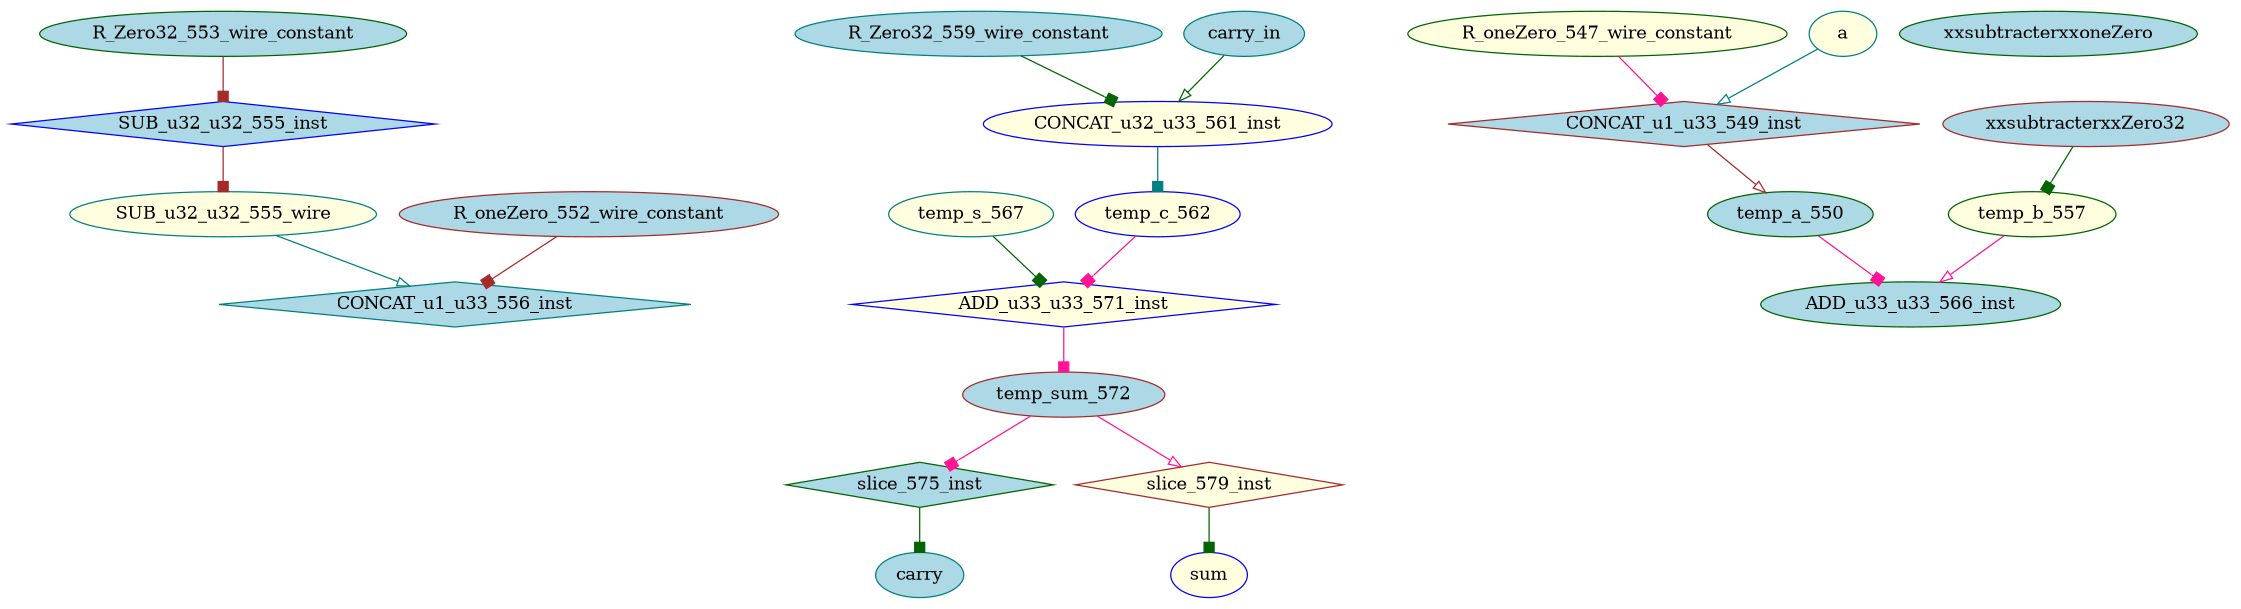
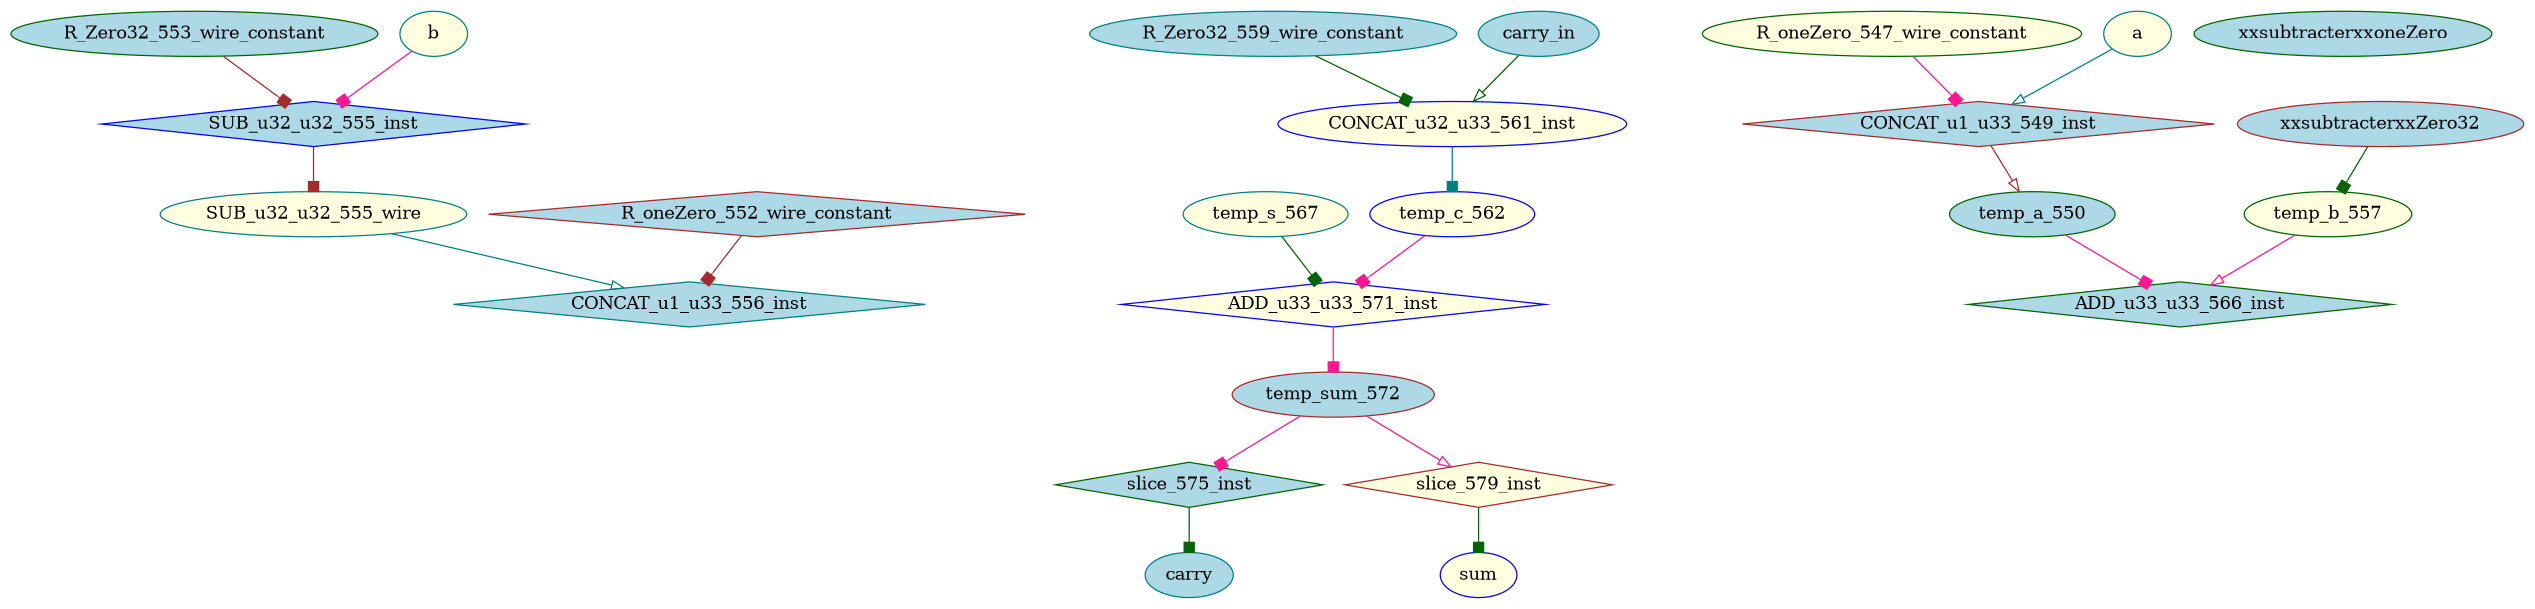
none -> (434, 34)
(589, 214) -> (757, 214)
(1911, 304) -> (2180, 304)
